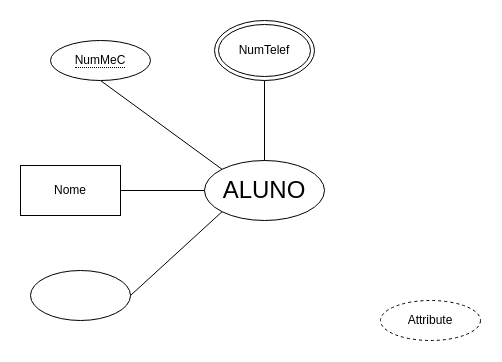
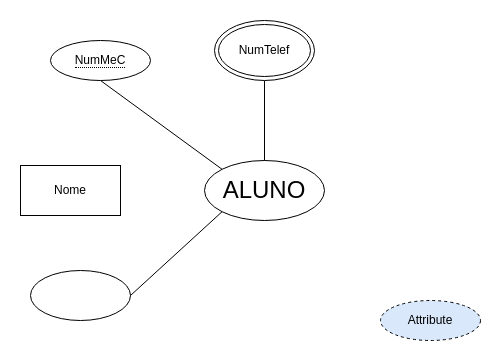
(163, 191) -> none
(431, 321) -> (431, 321)
